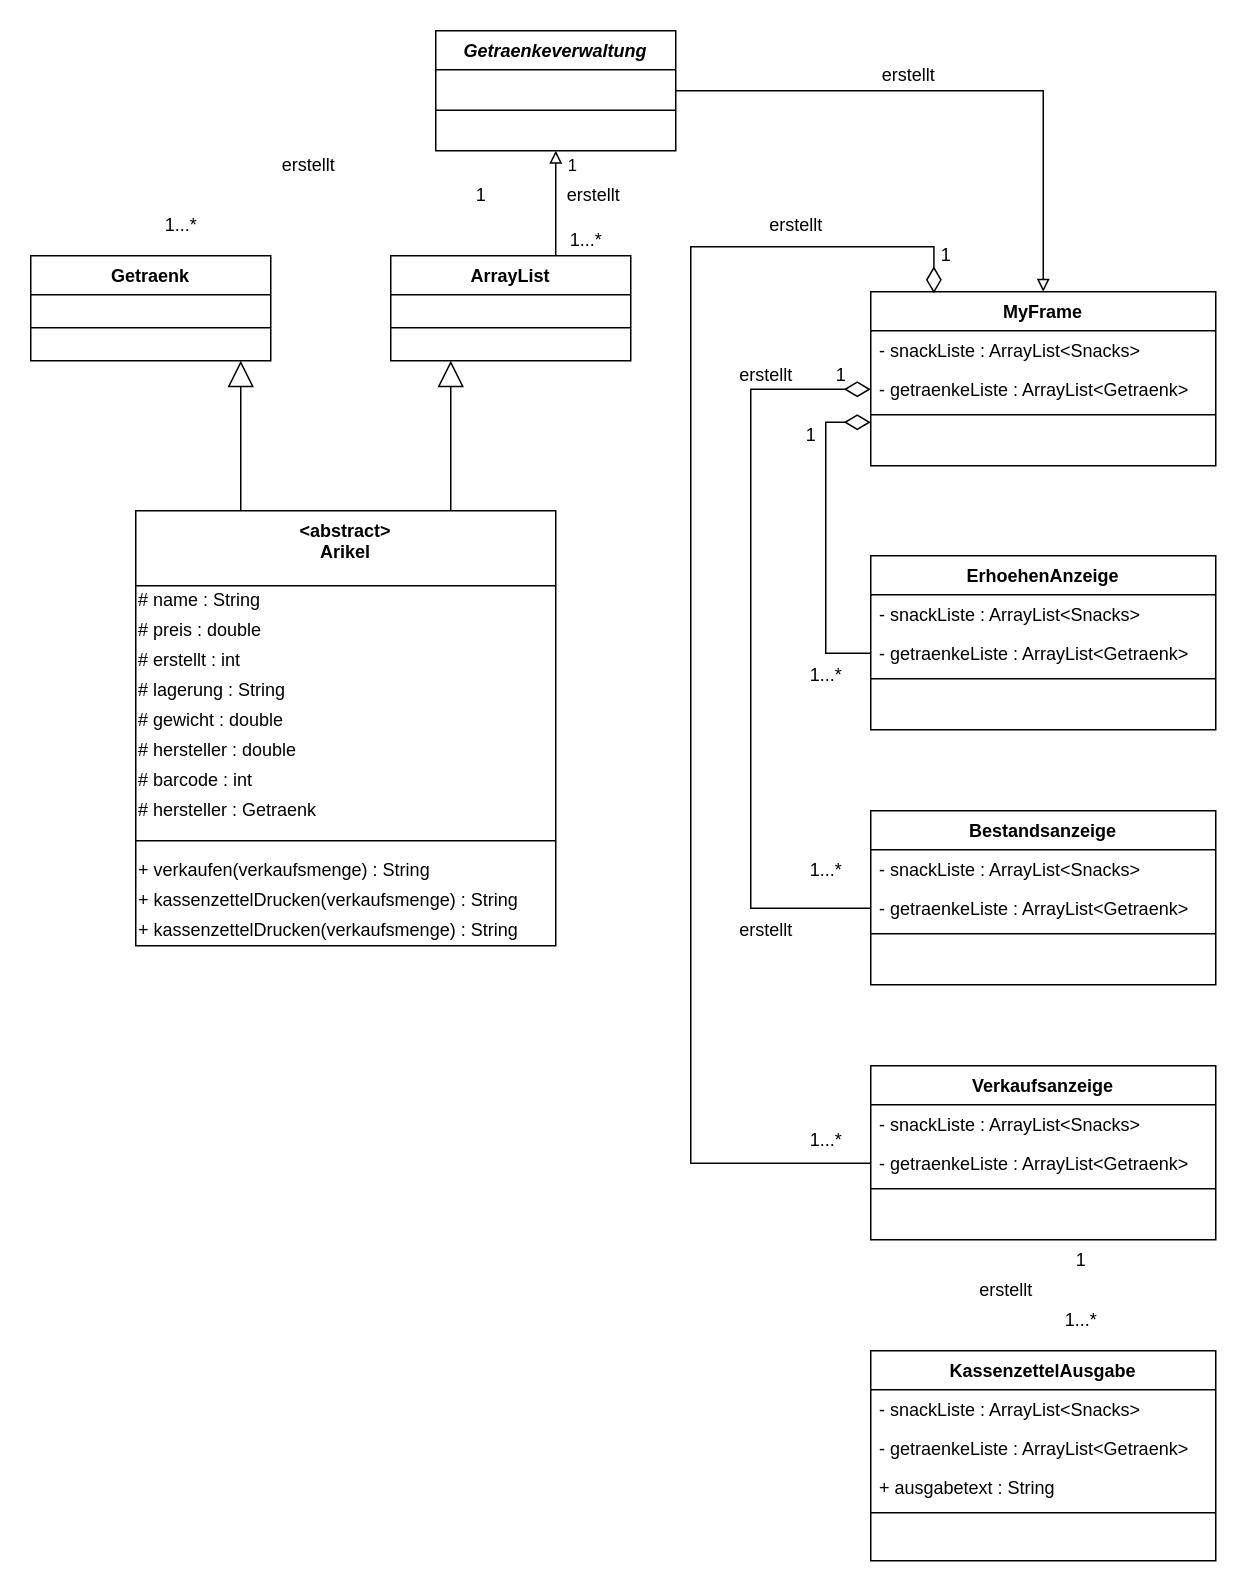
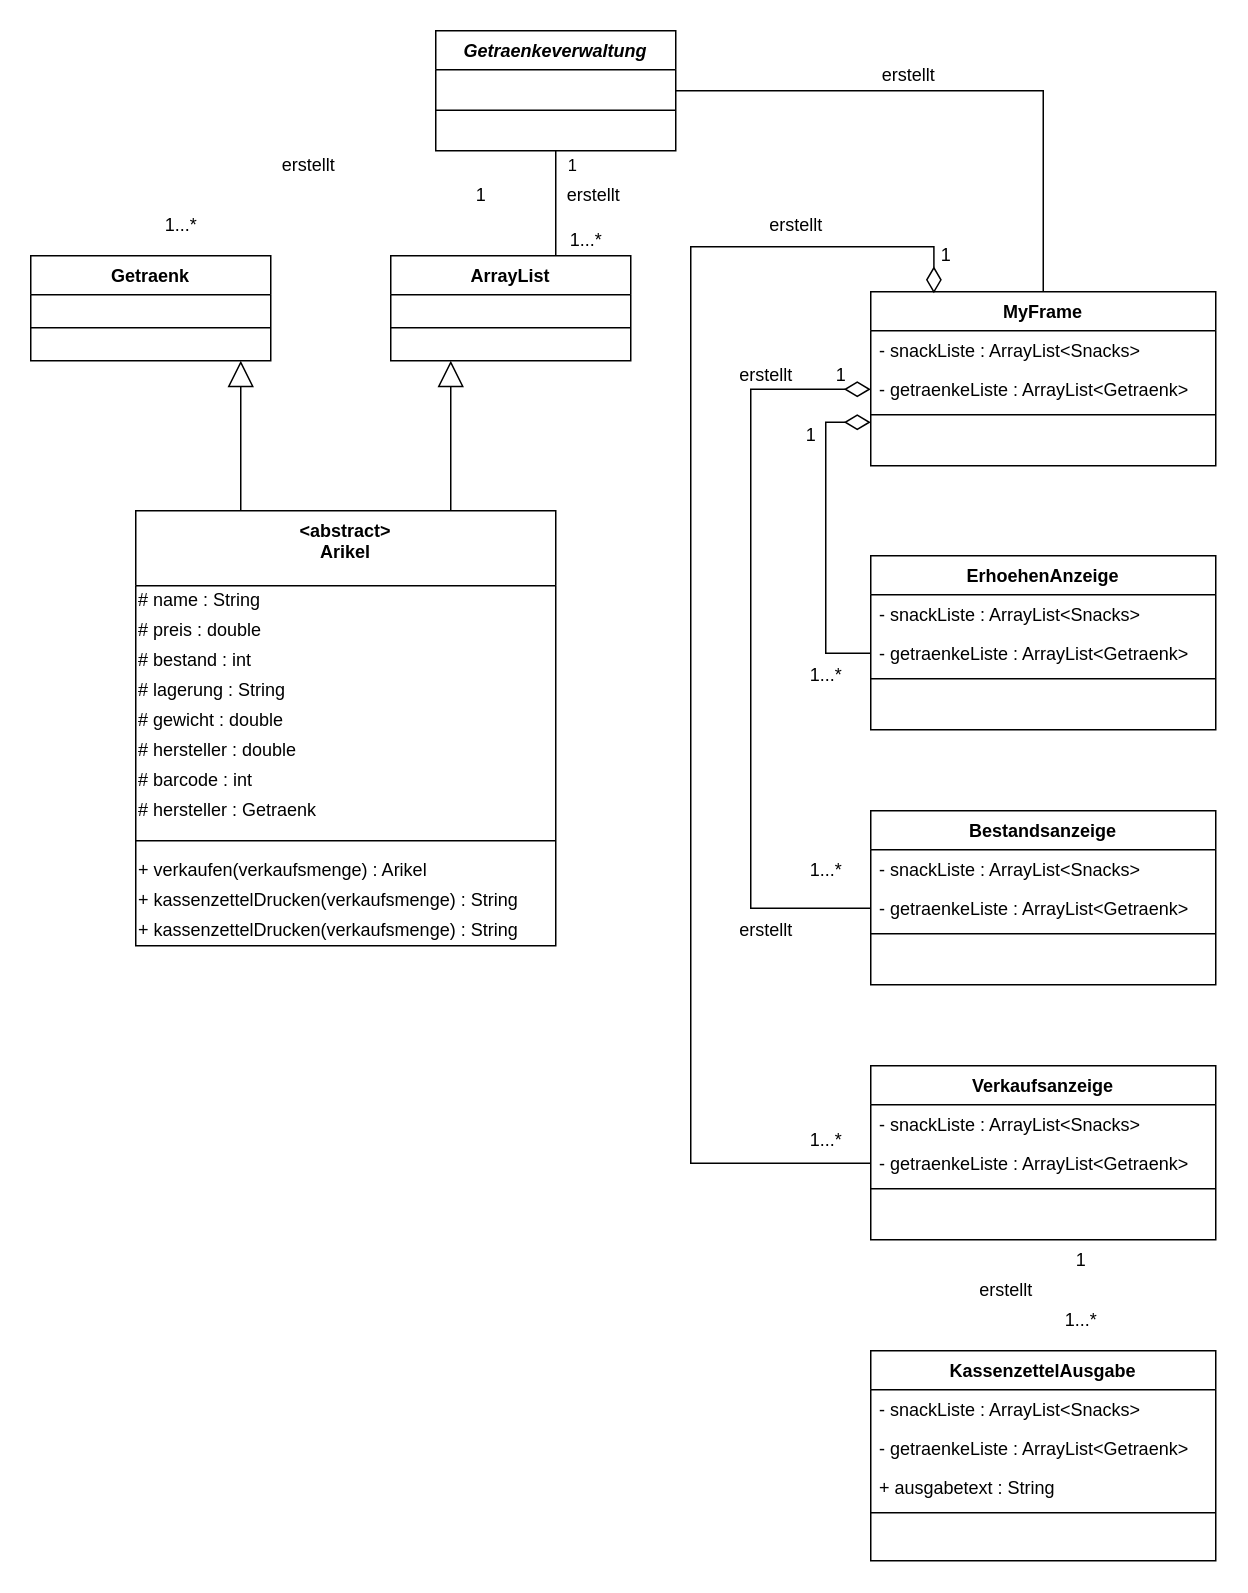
(556, 164) -> (556, 159)
(1043, 278) -> (1043, 283)
(203, 661) -> (203, 661)
(303, 871) -> (301, 871)
